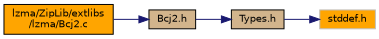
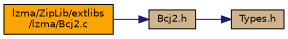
(348, 19) -> none
